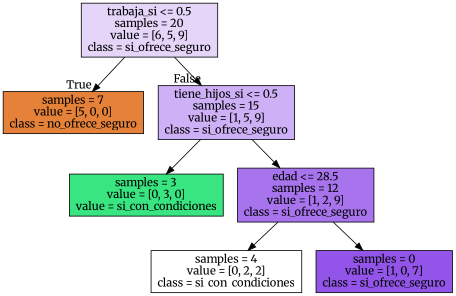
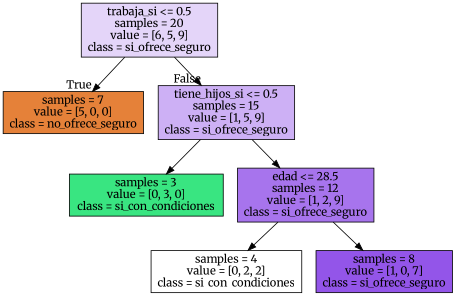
(146, 195) -> (146, 195)
(384, 272) -> (384, 272)
